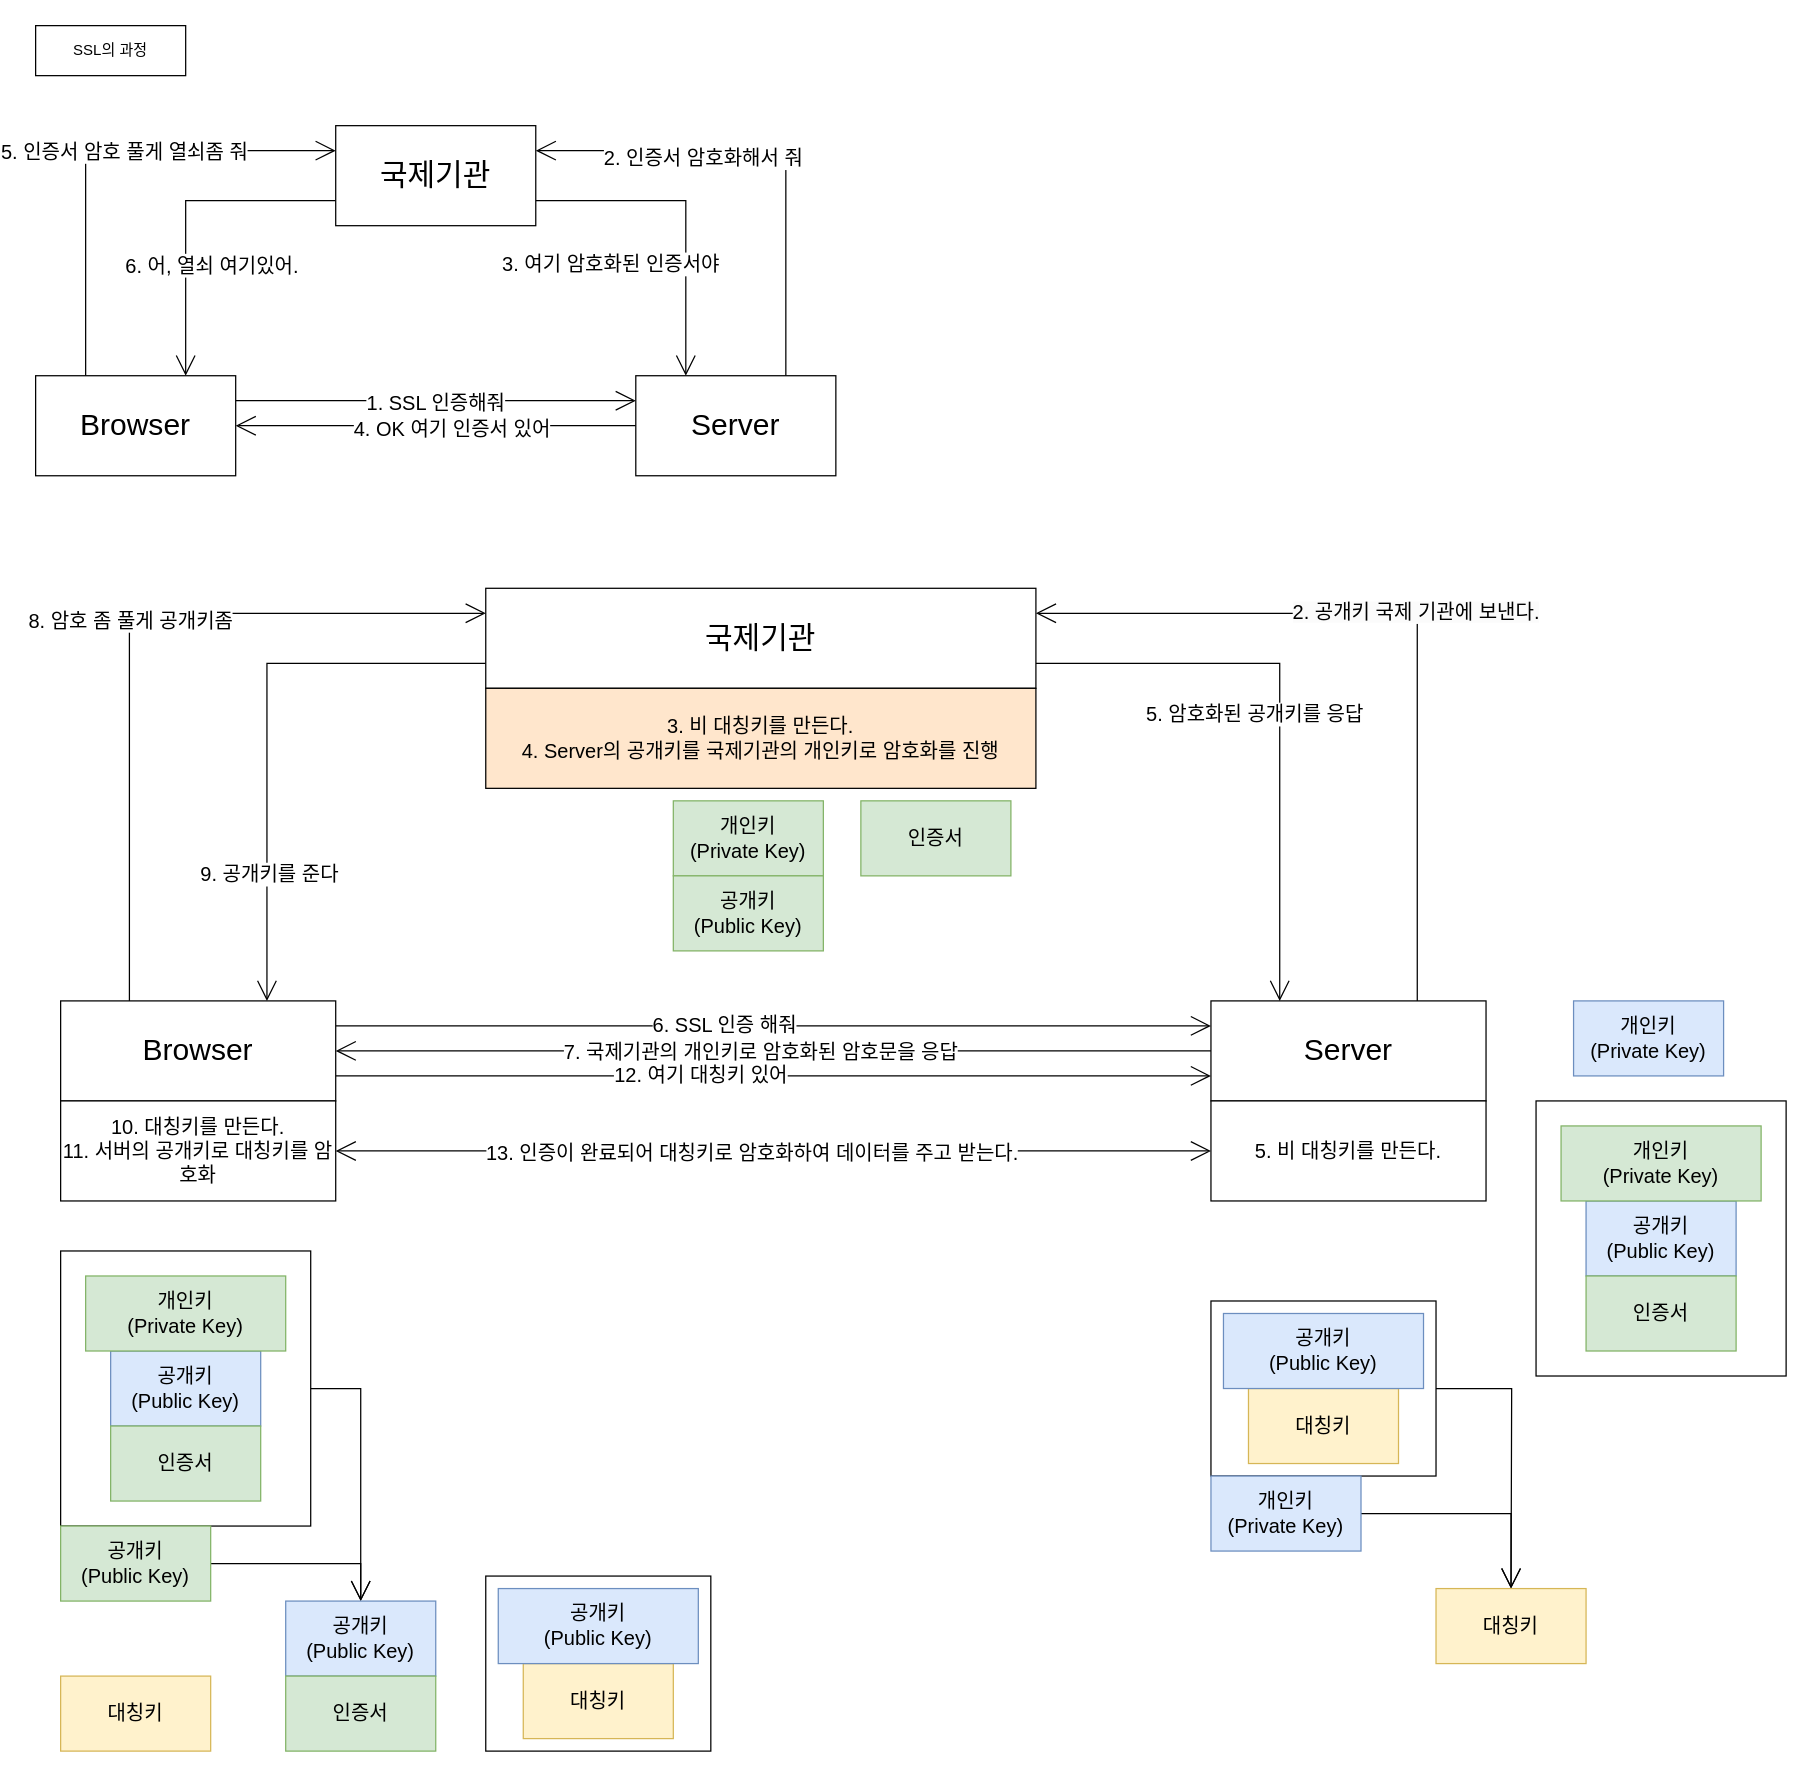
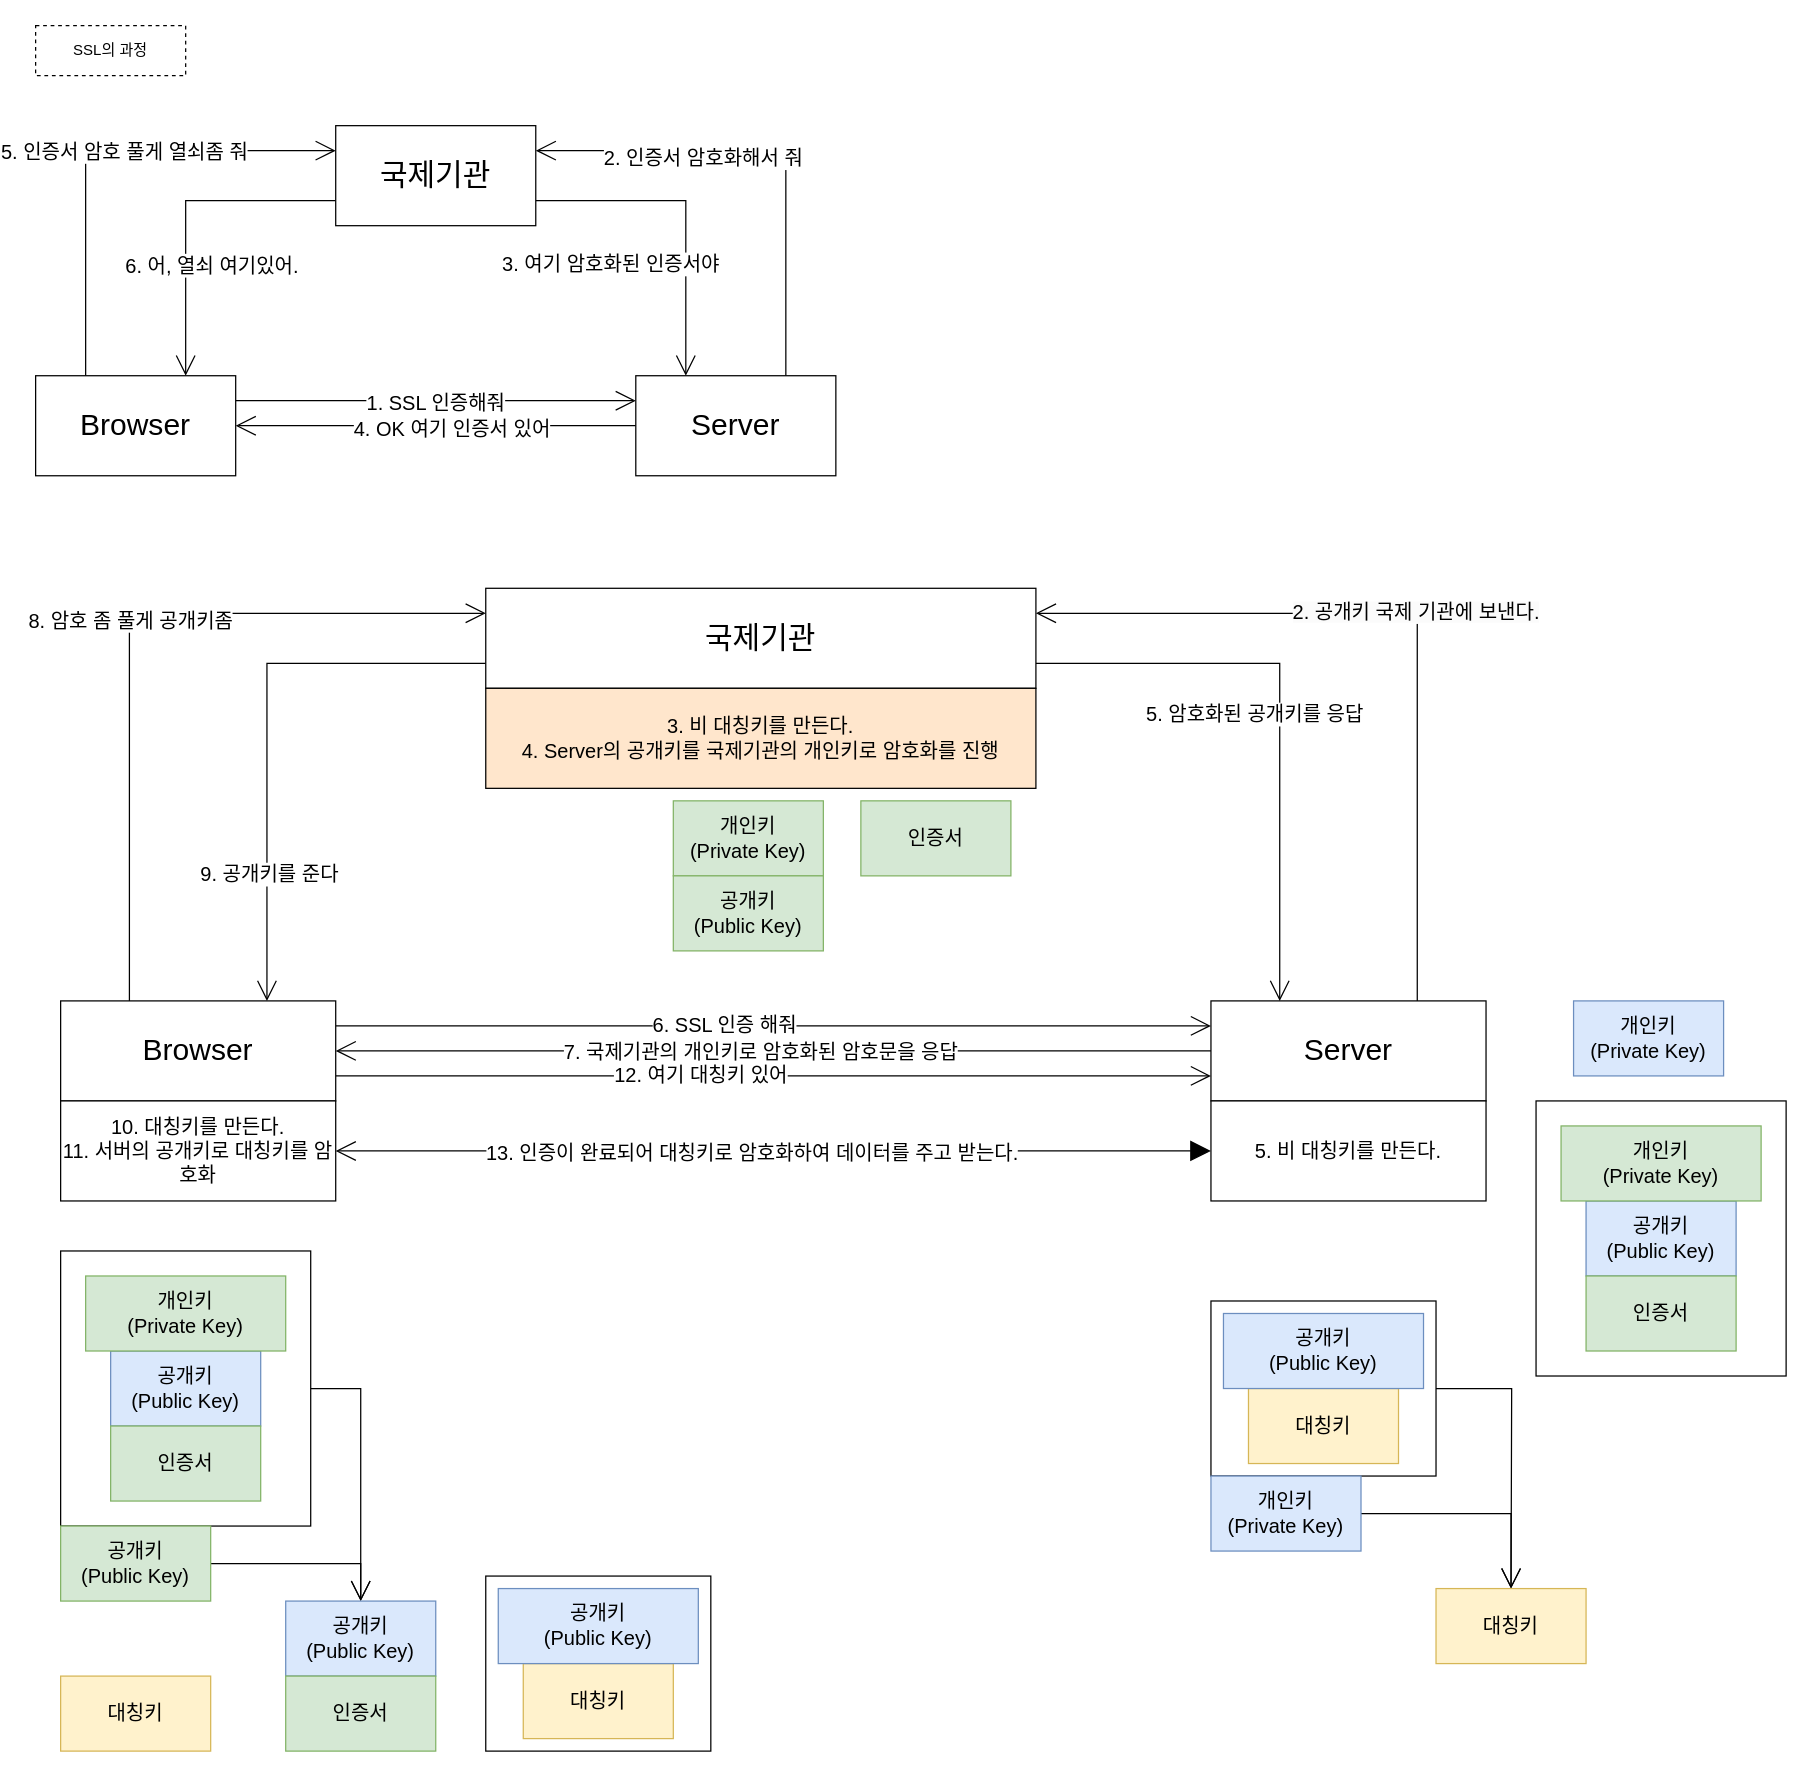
(111, 51) -> (111, 51)
(1197, 1151) -> (1189, 1151)
